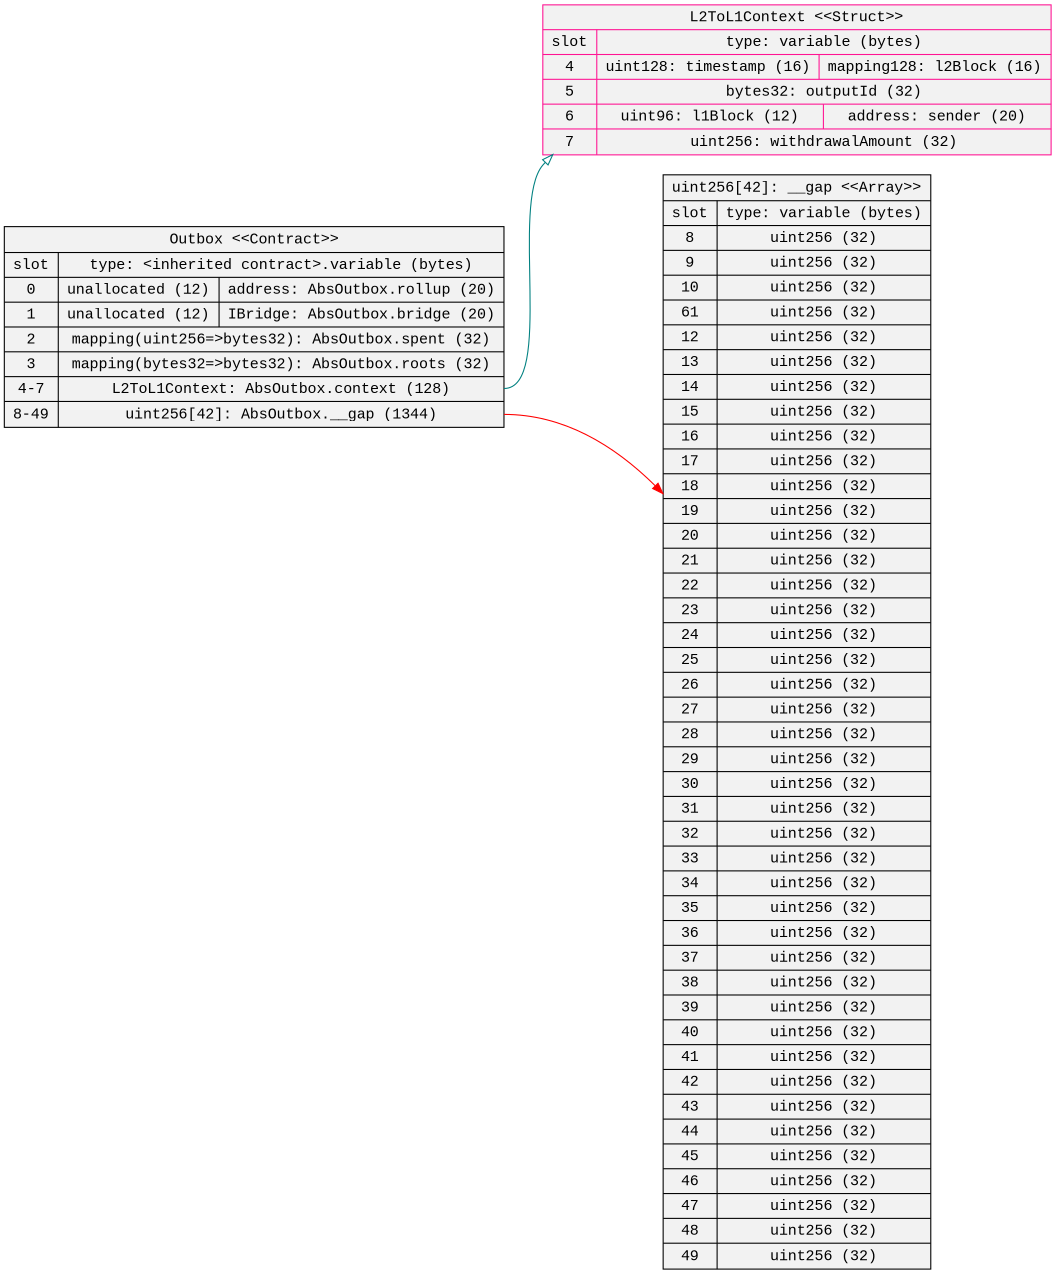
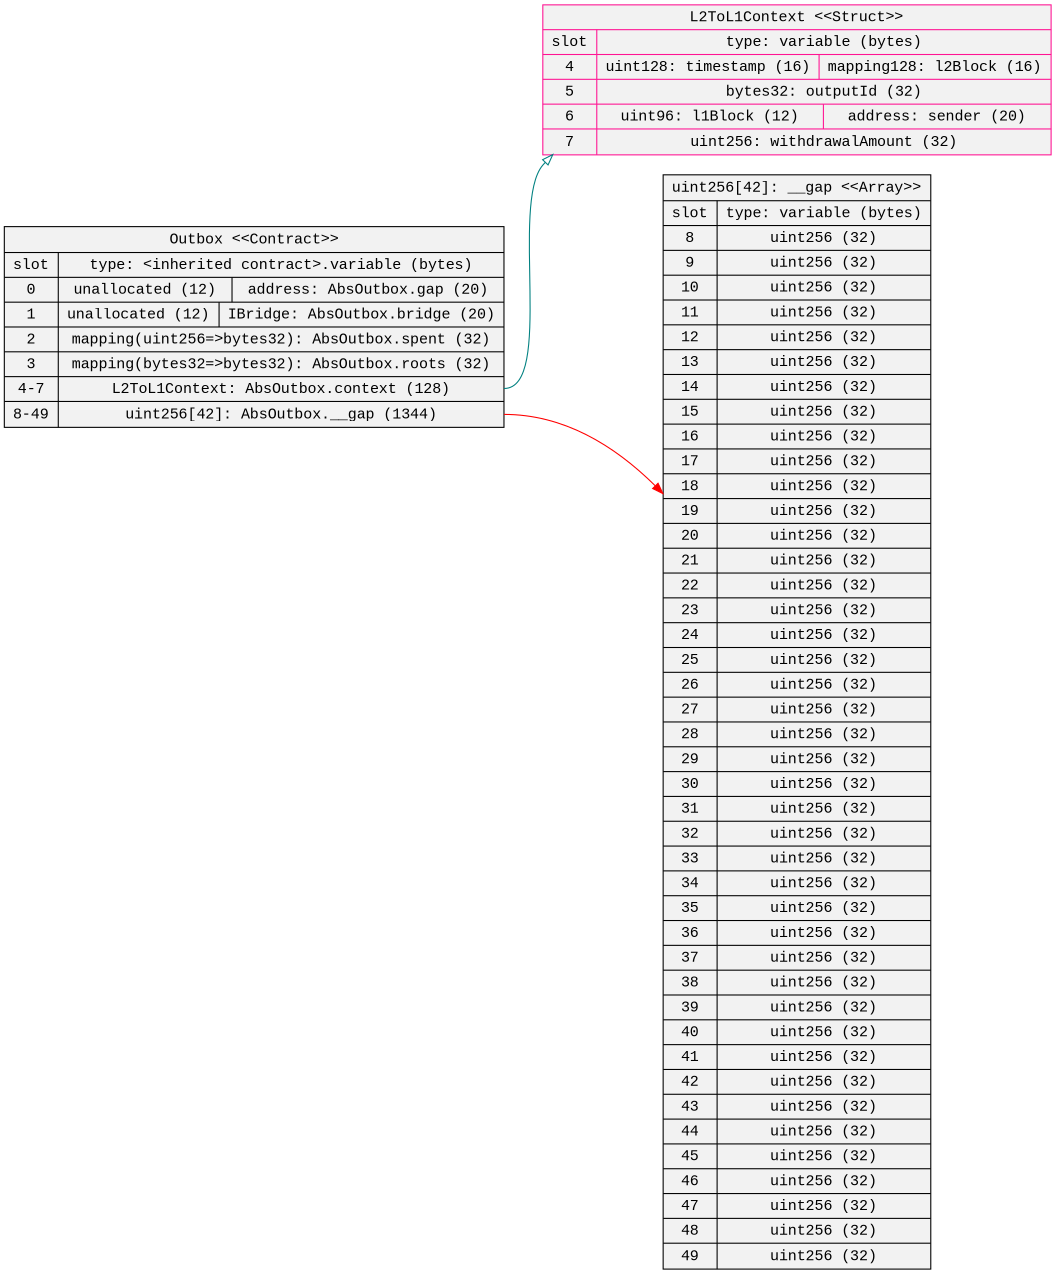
(362, 289) -> (368, 289)
(690, 312) -> (690, 312)
